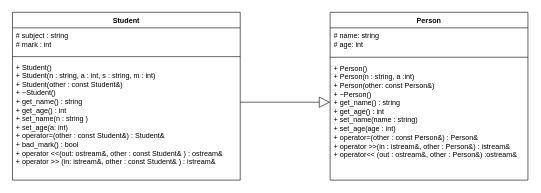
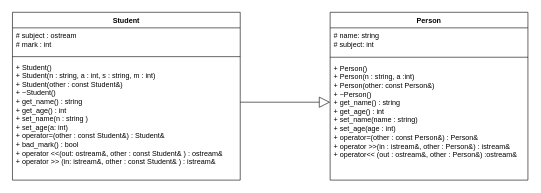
(48, 41) -> (51, 41)
(358, 41) -> (358, 41)
